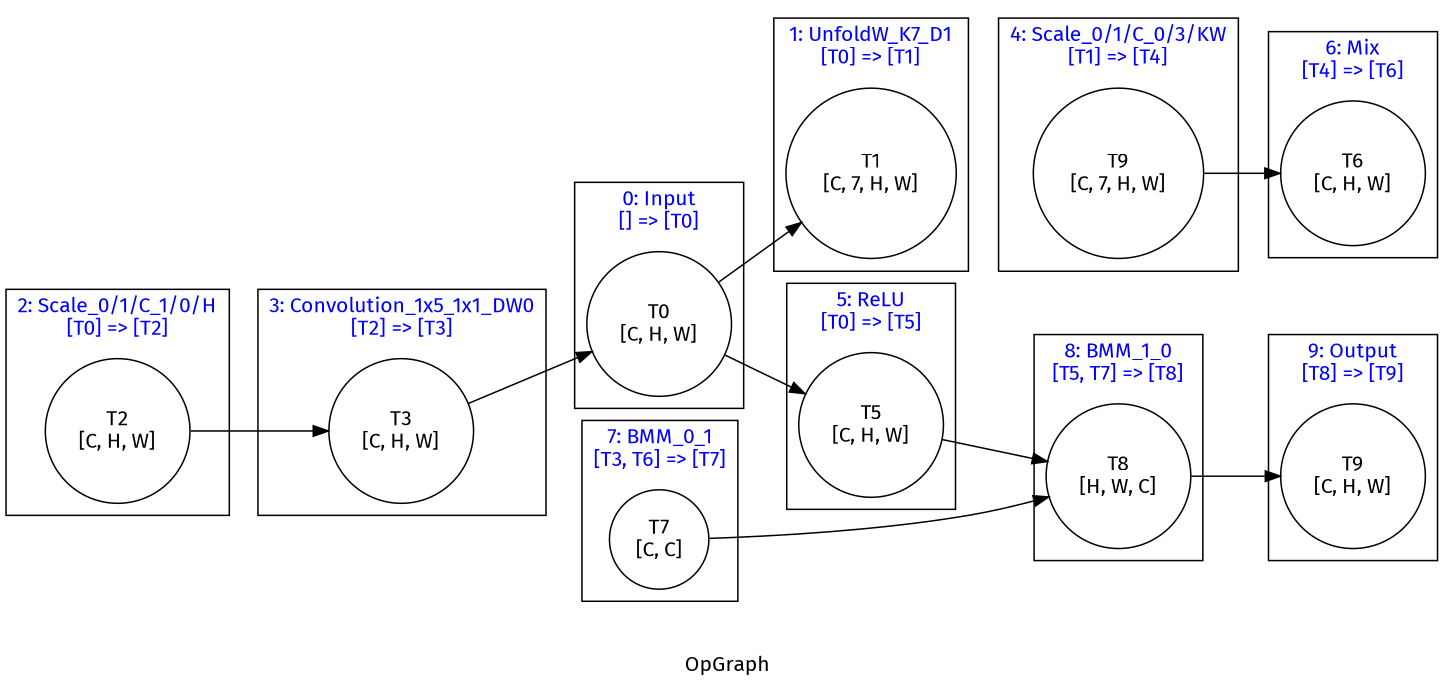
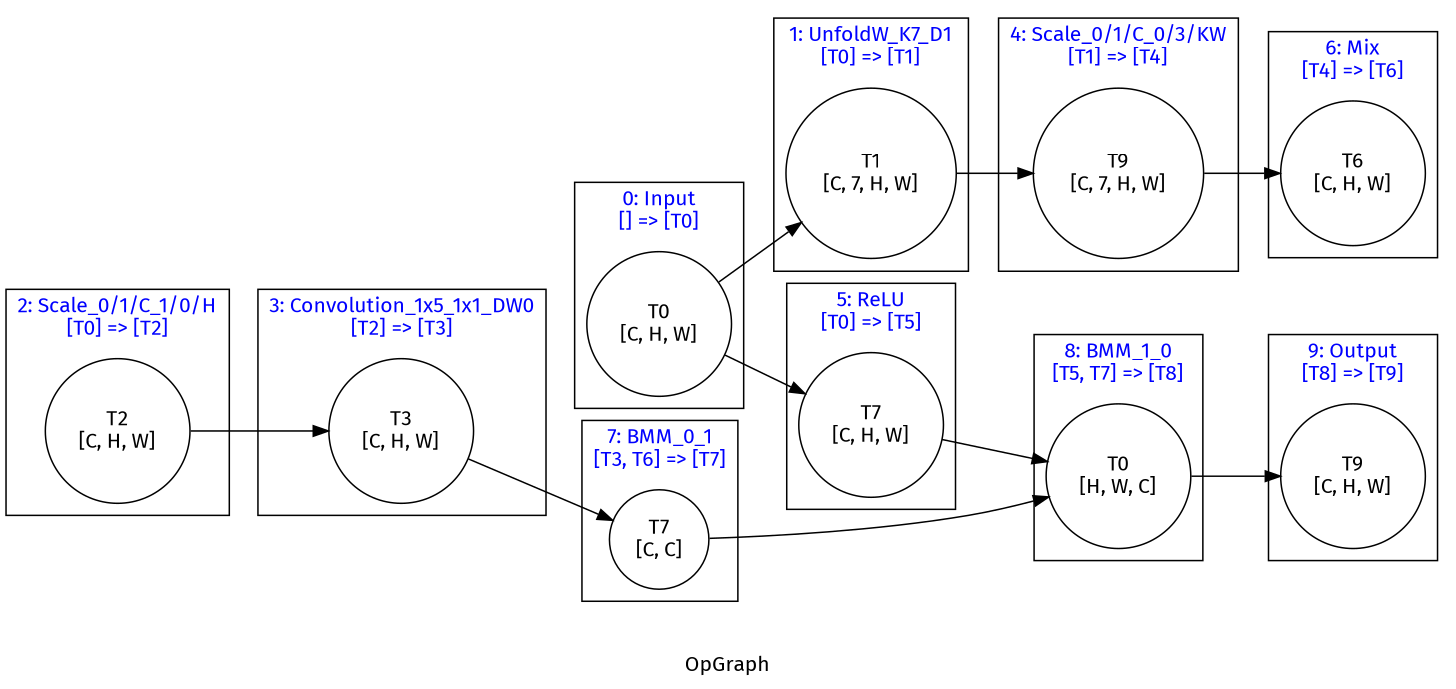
none -> (987, 173)
(523, 381) -> (533, 487)
(871, 425) -> (871, 425)
(1118, 476) -> (1118, 476)
